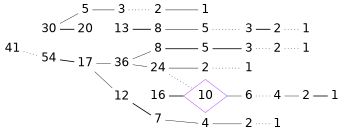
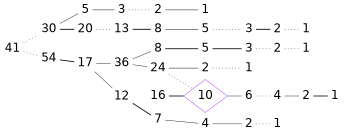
none -> (104, 29)
none -> (31, 39)
